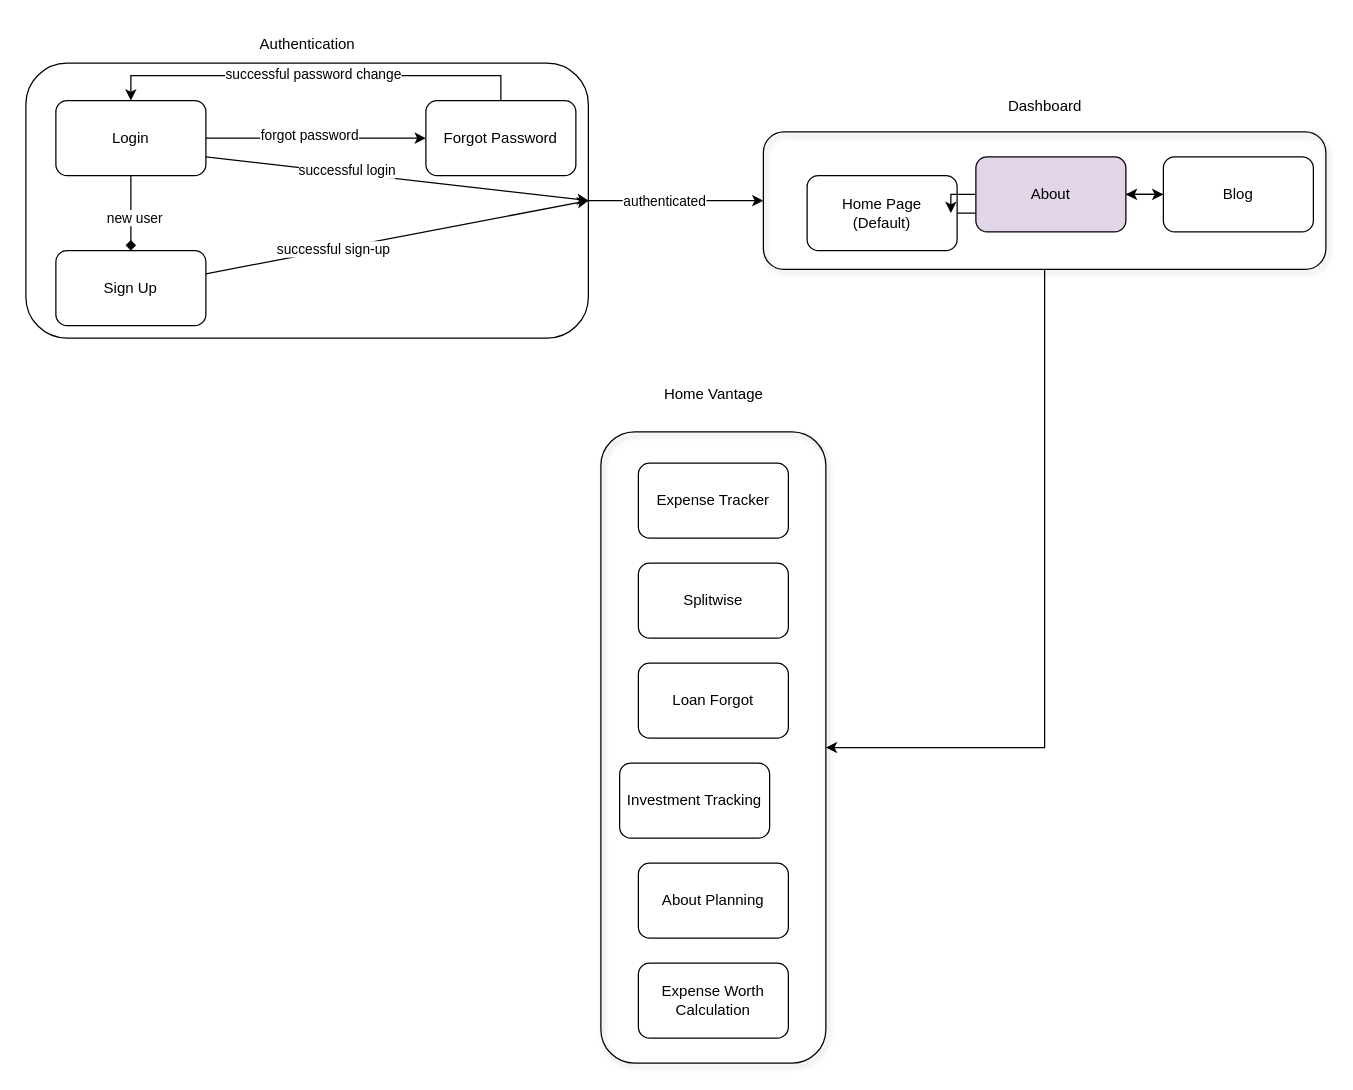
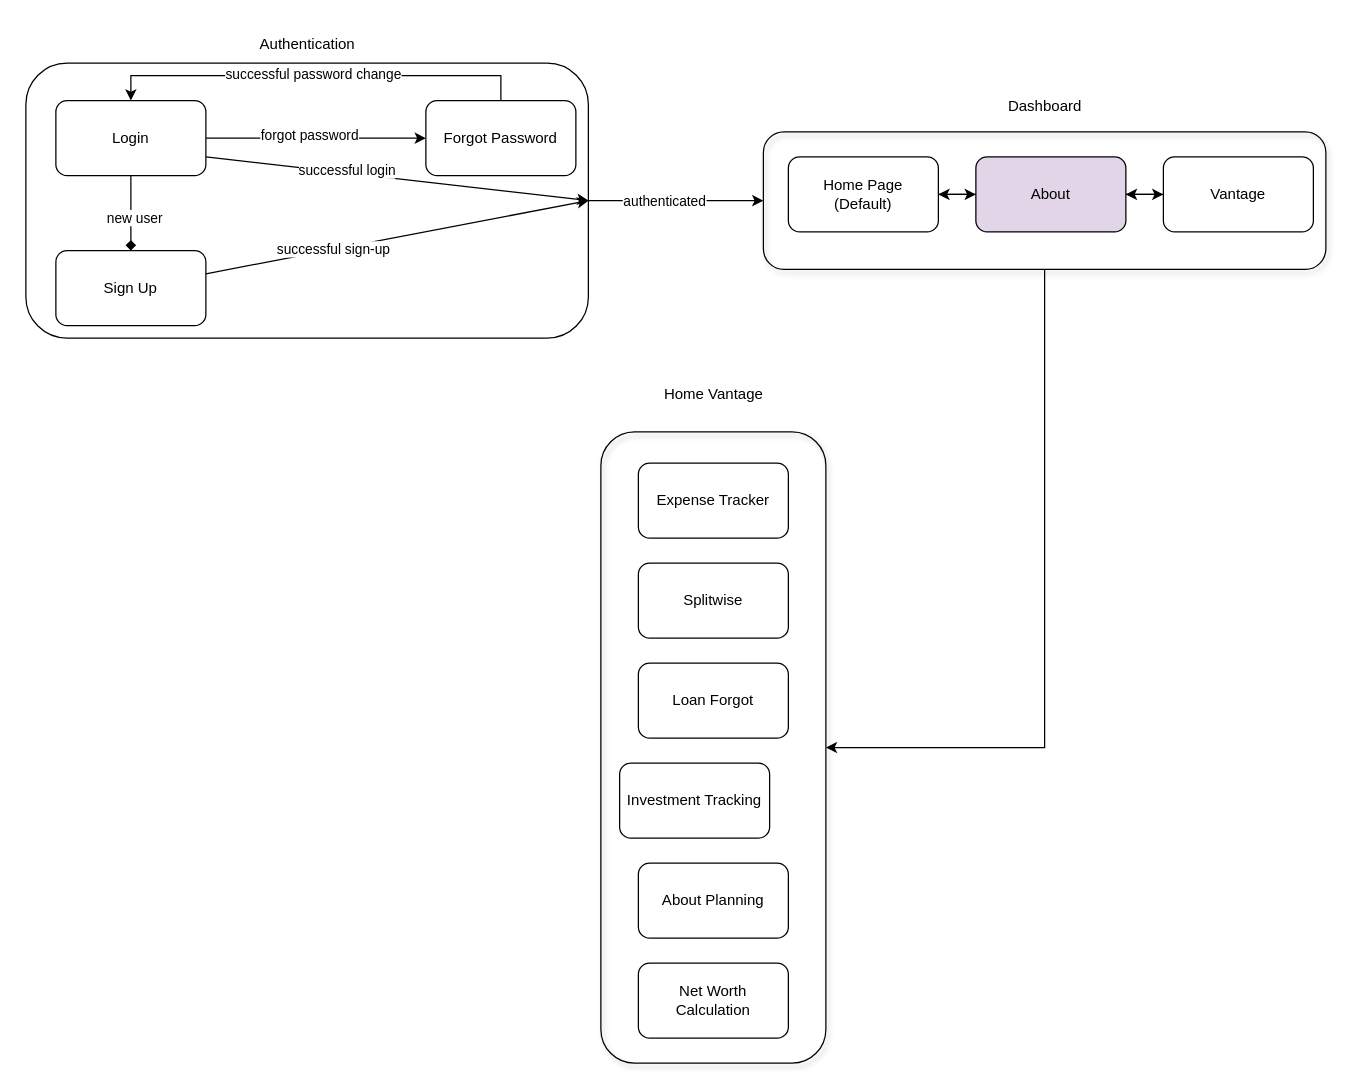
(1238, 194) -> (1238, 194)
(882, 213) -> (863, 194)
(713, 1001) -> (713, 1001)
